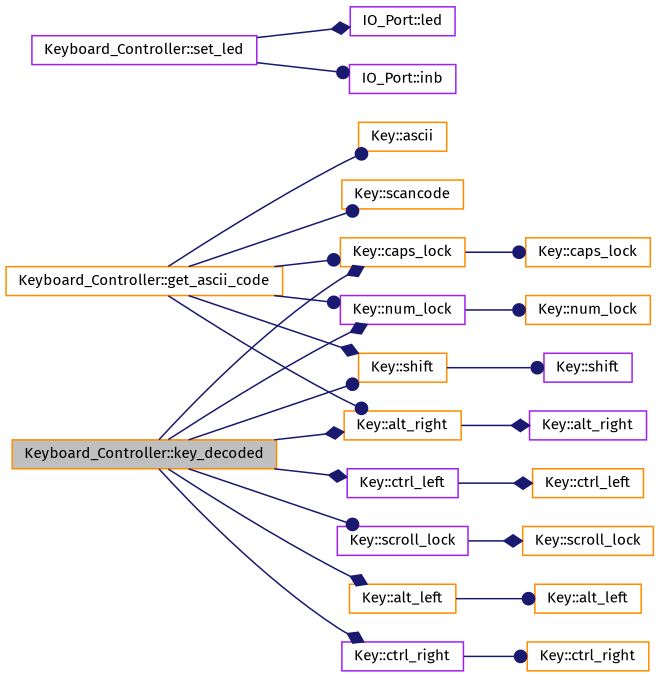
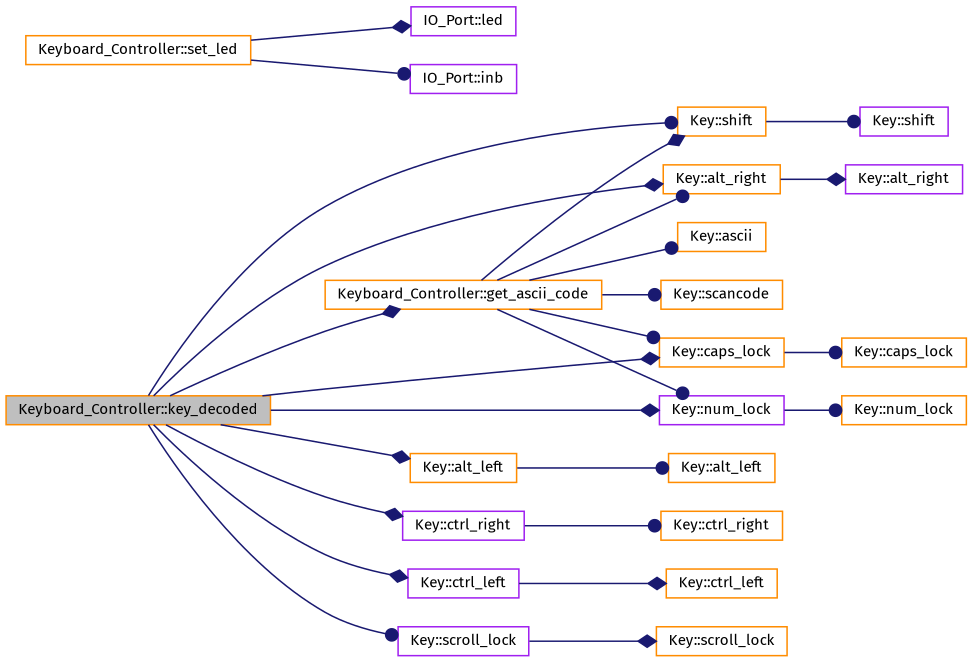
(144, 50) -> (138, 50)
none -> (275, 350)
